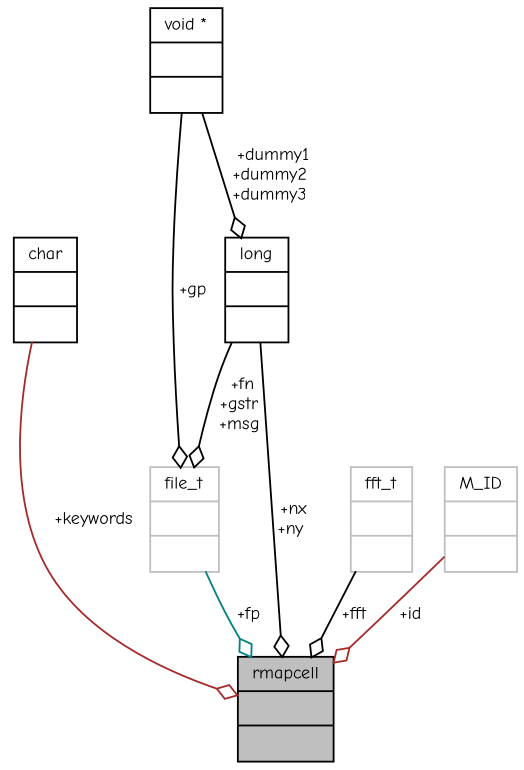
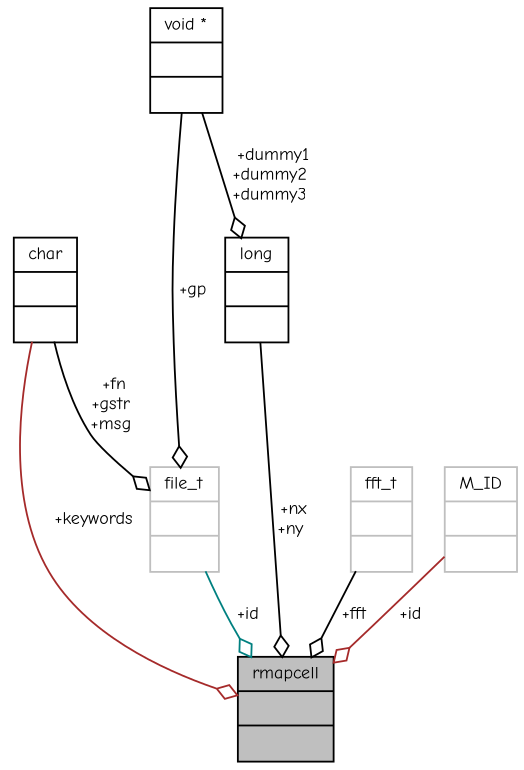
(213, 393) -> (81, 417)
(246, 614) -> (246, 614)
